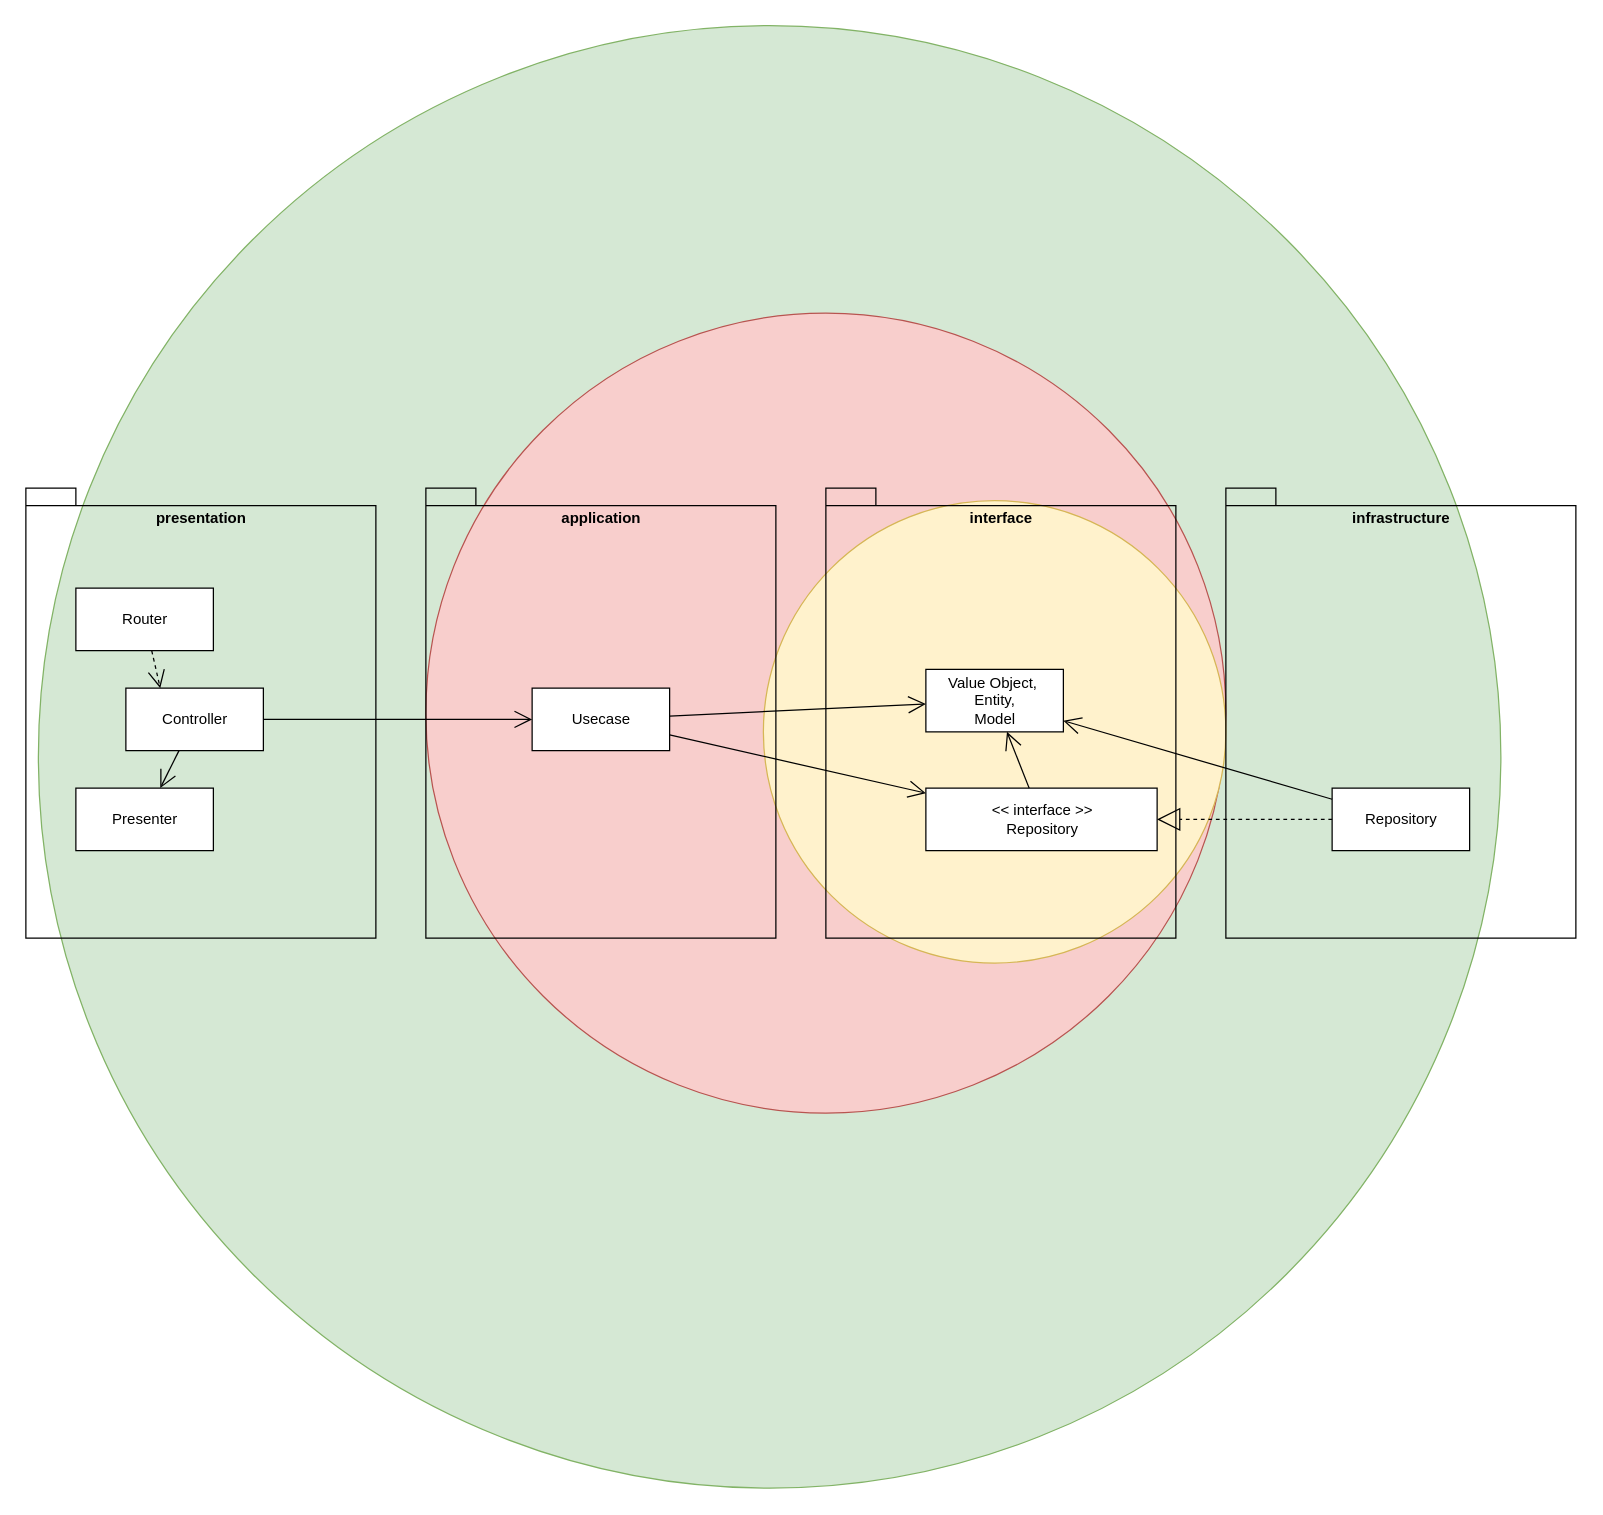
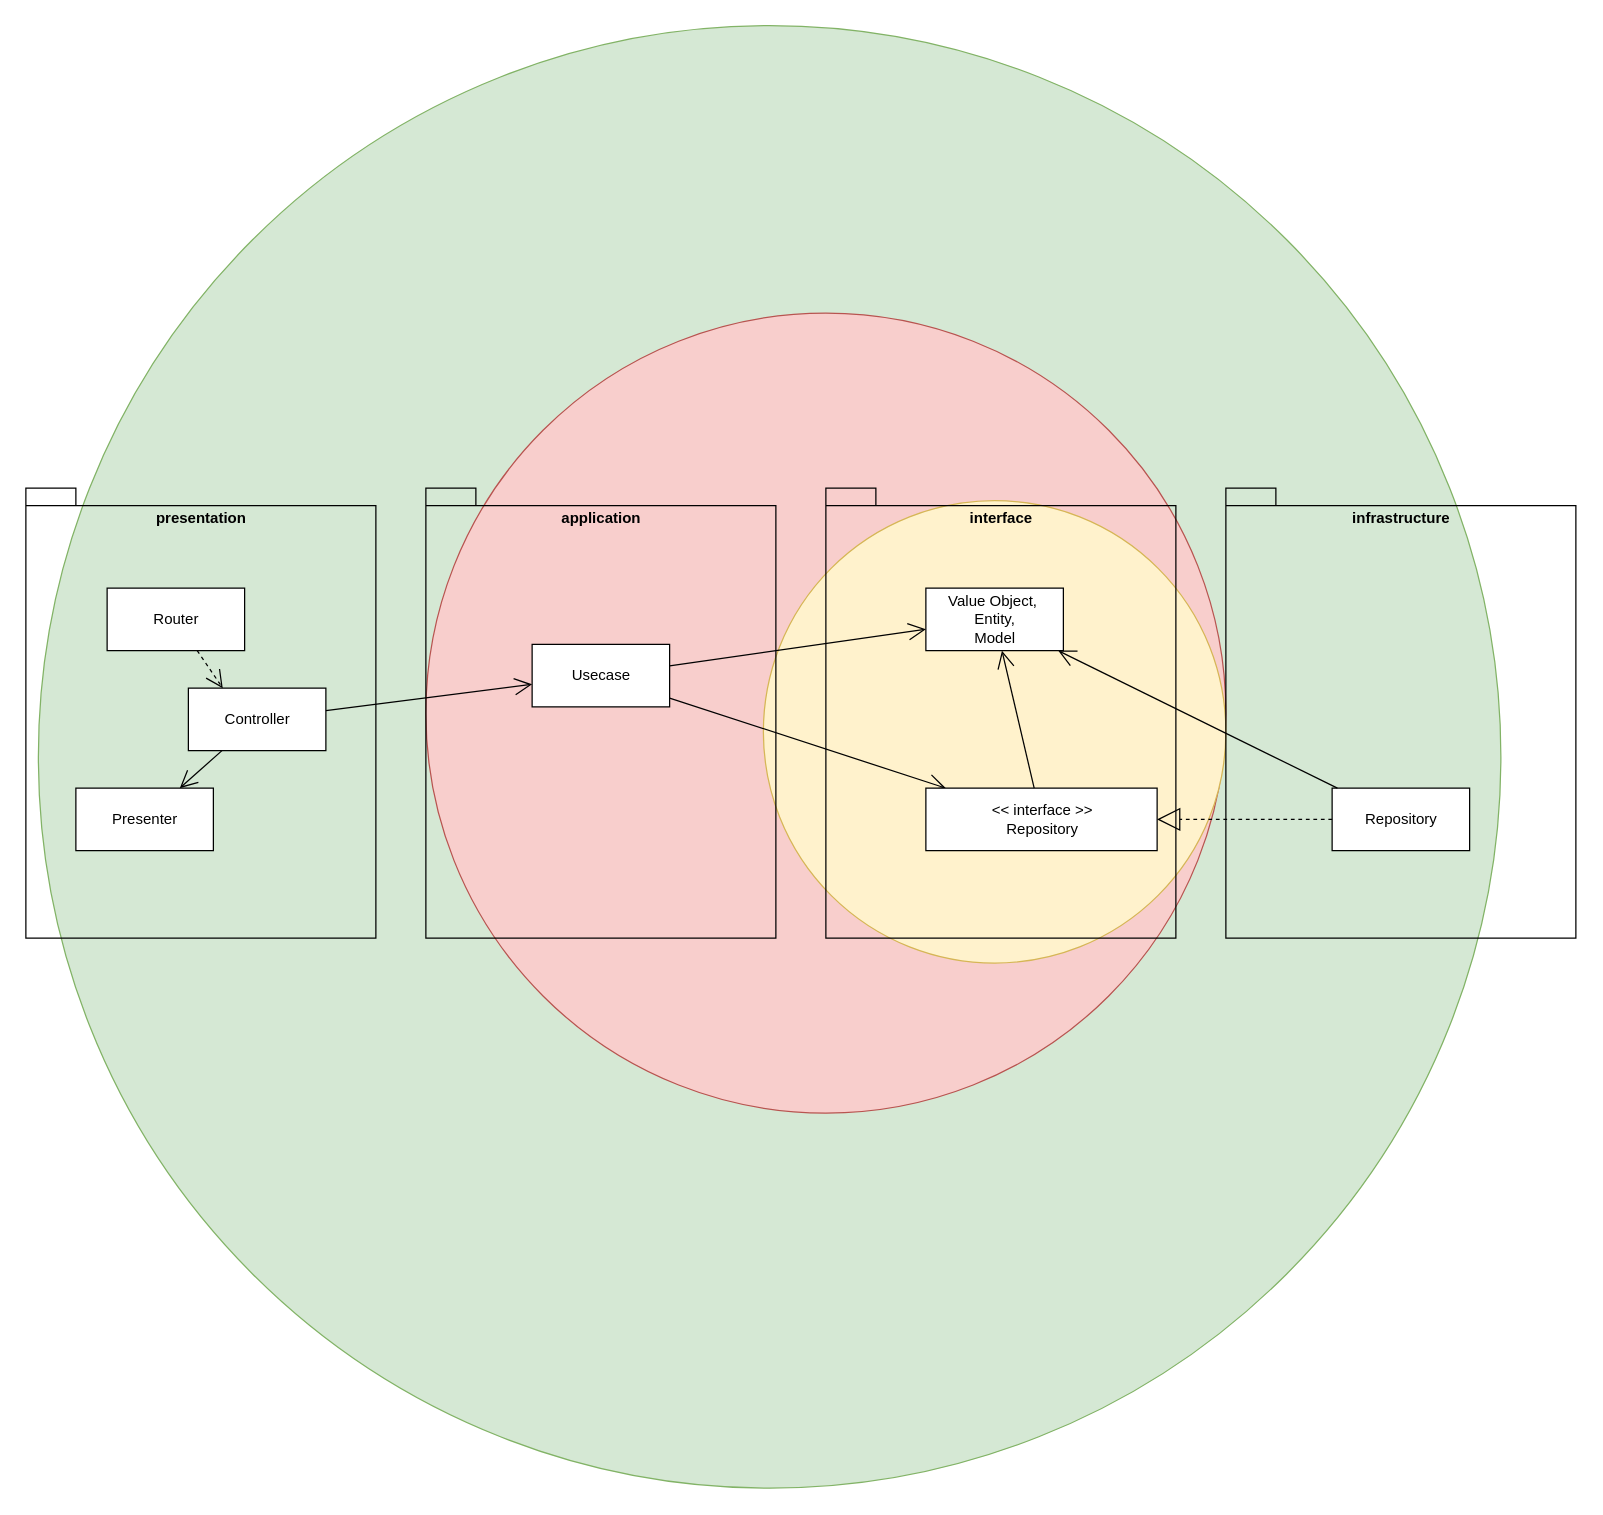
(144, 619) -> (176, 619)
(994, 701) -> (994, 619)
(194, 719) -> (257, 719)
(601, 719) -> (601, 676)
